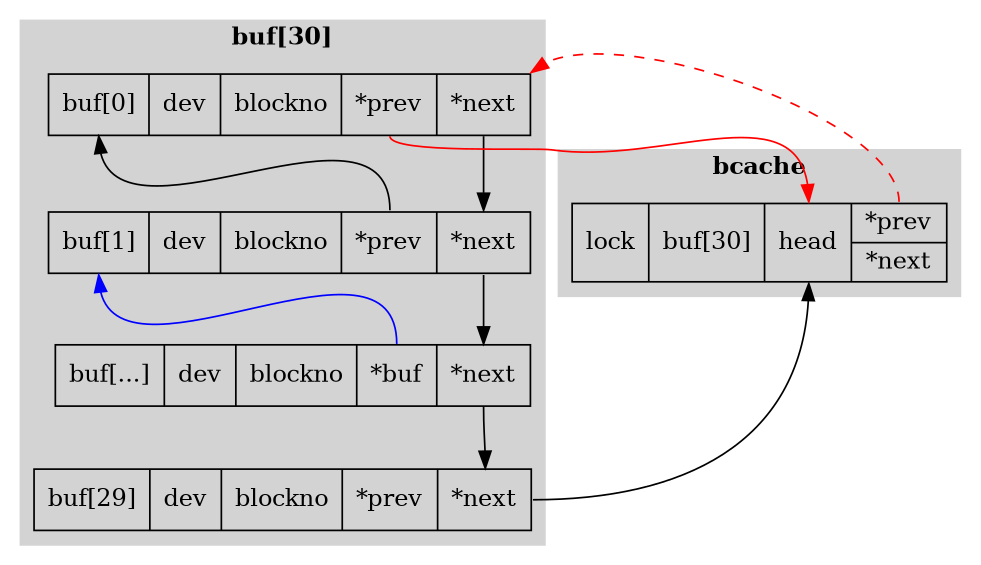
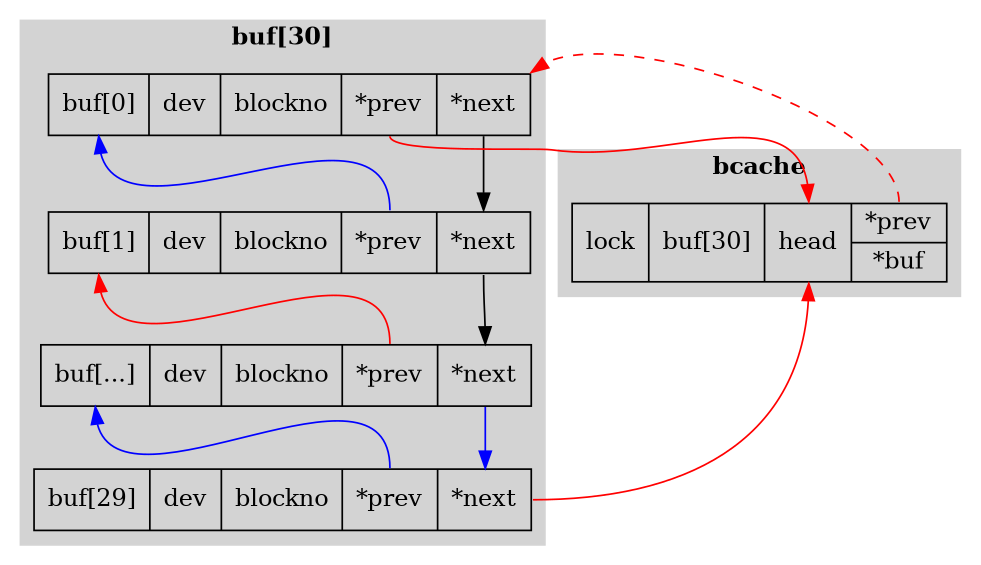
(253, 172) -> (253, 172)
(899, 261) -> (899, 261)
(256, 308) -> (253, 308)
(397, 375) -> (390, 375)
(484, 429) -> (485, 429)
none -> (251, 436)
(716, 458) -> (716, 458)
